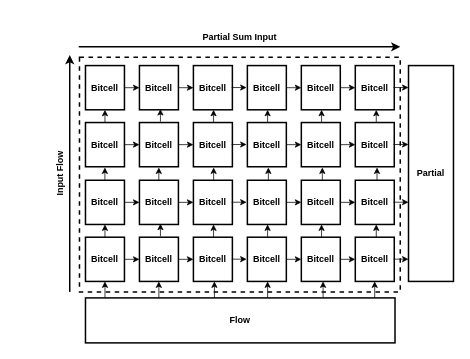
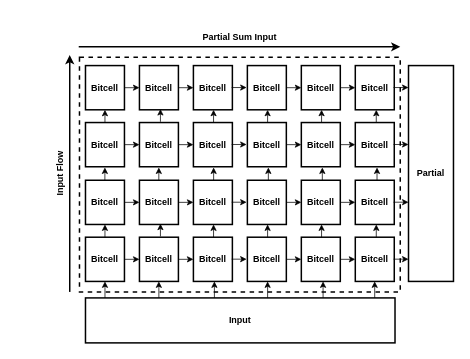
(240, 321) -> (240, 321)
